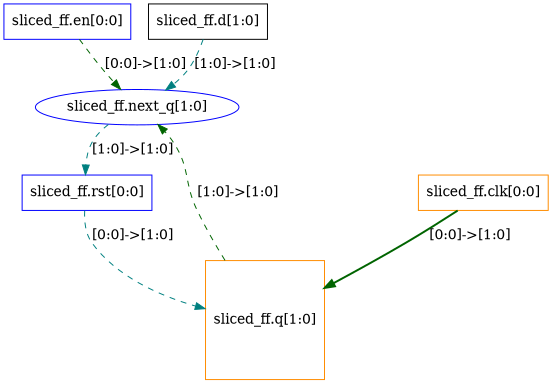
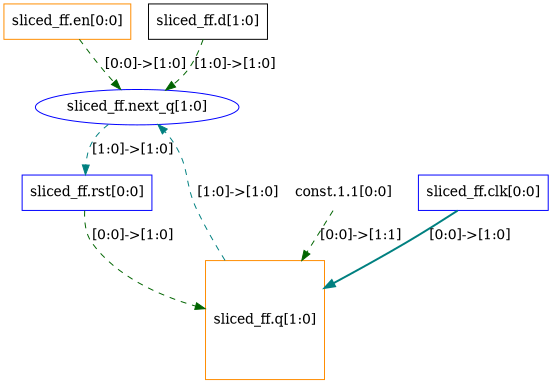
(67, 22) -> (67, 22)
(192, 64) -> (192, 64)
none -> (344, 193)
(483, 193) -> (483, 193)
(192, 197) -> (192, 197)
(396, 248) -> (396, 248)
(124, 274) -> (124, 274)
